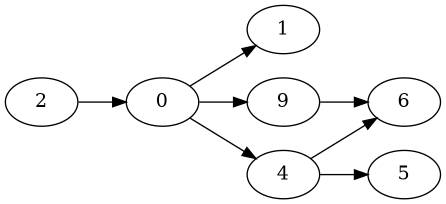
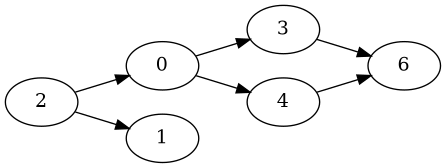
(217, 69) -> (96, 118)
(283, 102) -> (283, 30)
(404, 175) -> none
